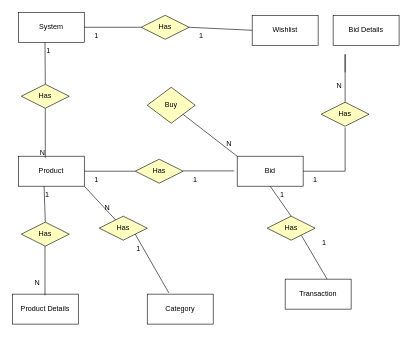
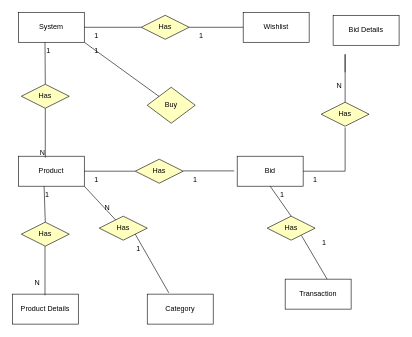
(285, 30) -> (276, 27)
none -> (122, 69)
(210, 135) -> none
